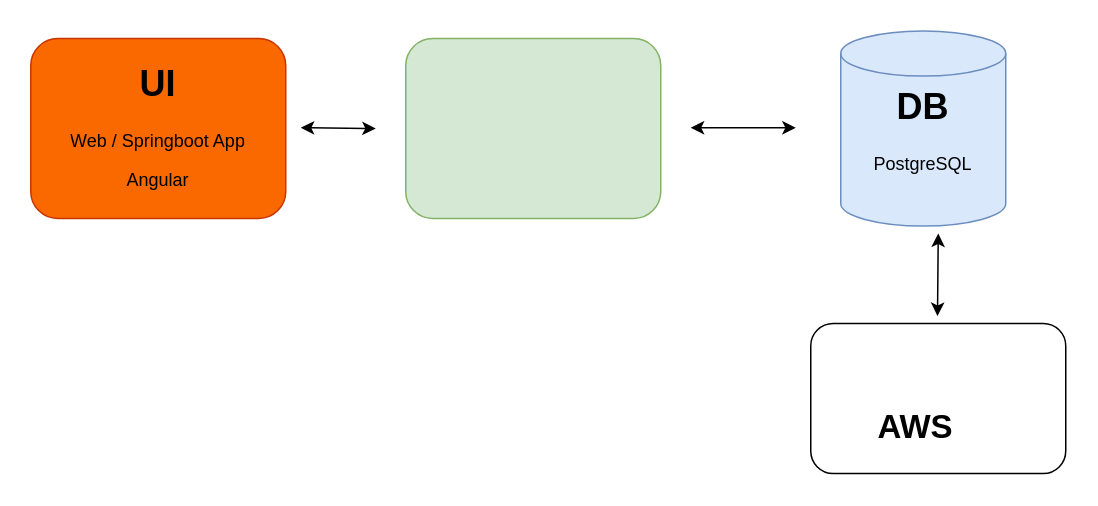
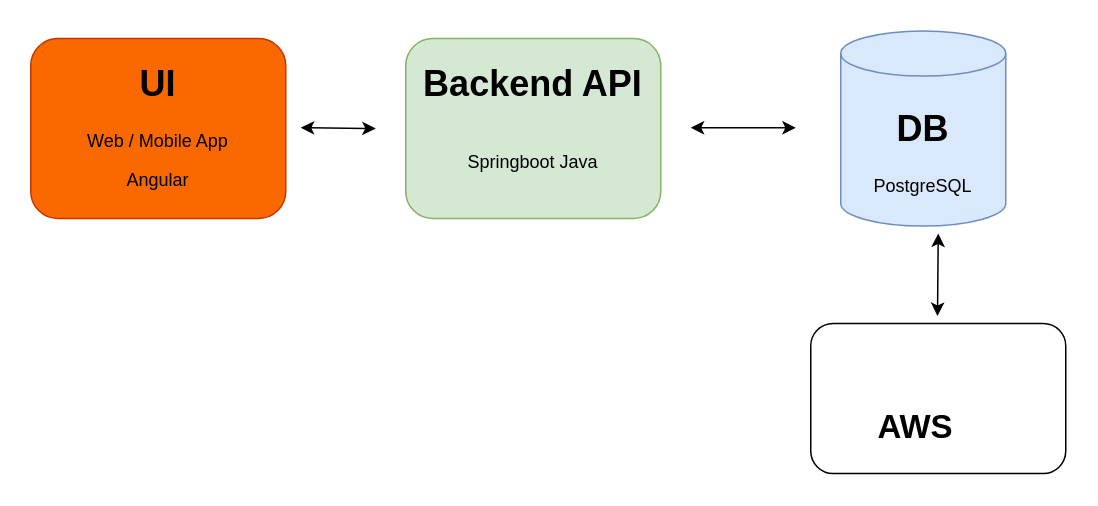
(158, 96) -> (158, 96)
none -> (533, 121)
(923, 128) -> (923, 151)
